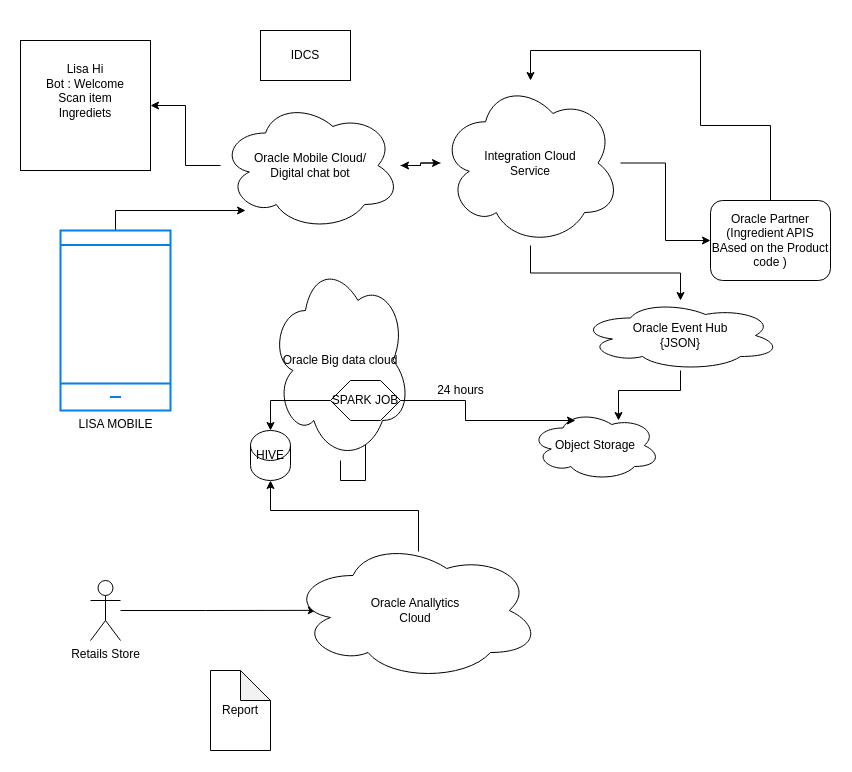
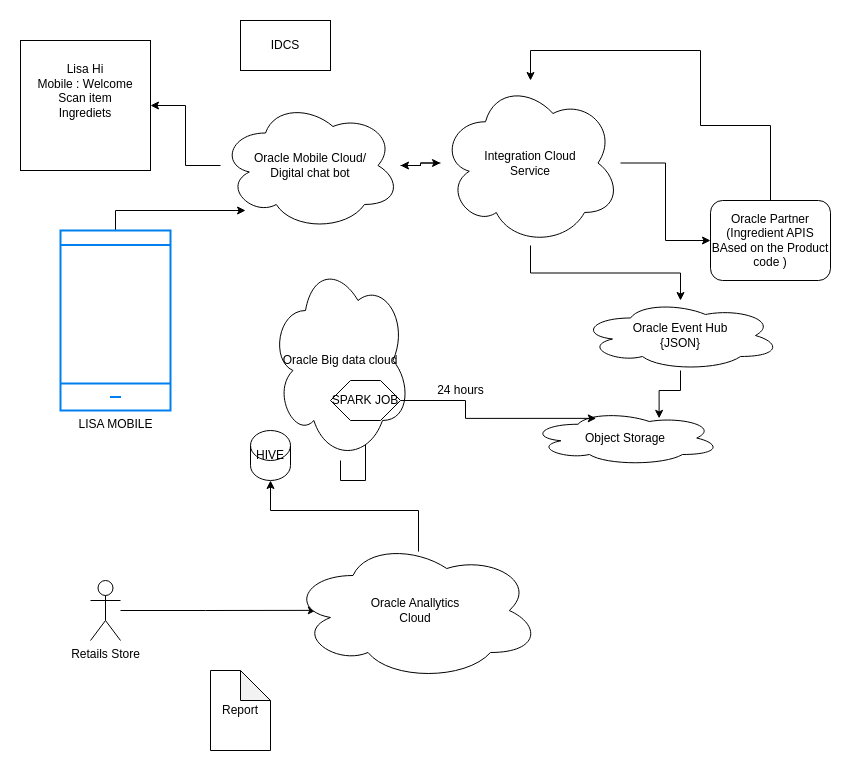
(306, 56) -> (286, 46)
(86, 106) -> (86, 106)
(290, 401) -> none
(596, 446) -> (626, 438)
